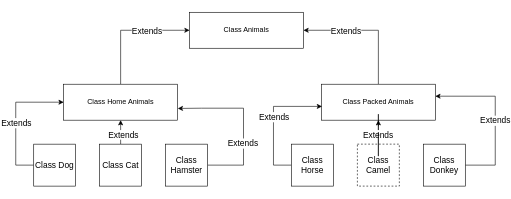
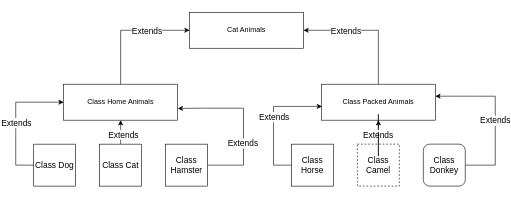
(246, 30) -> (246, 30)
(444, 165) -> (444, 165)
